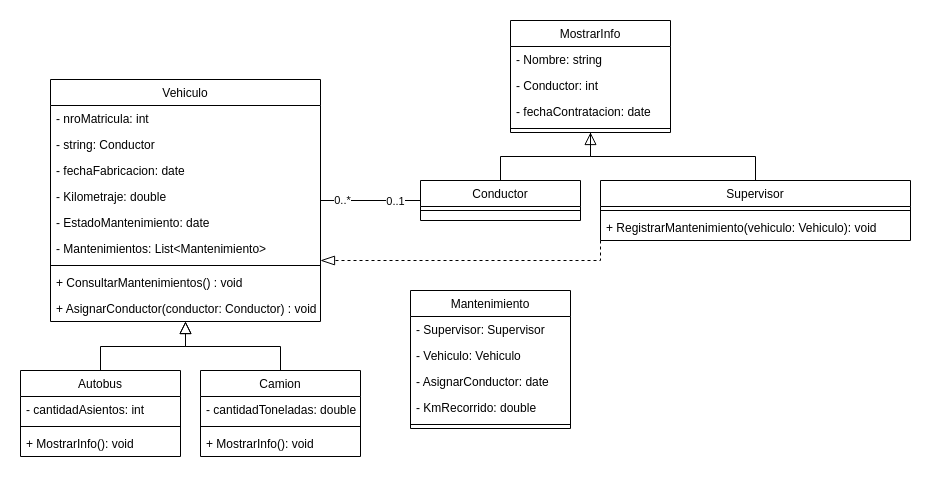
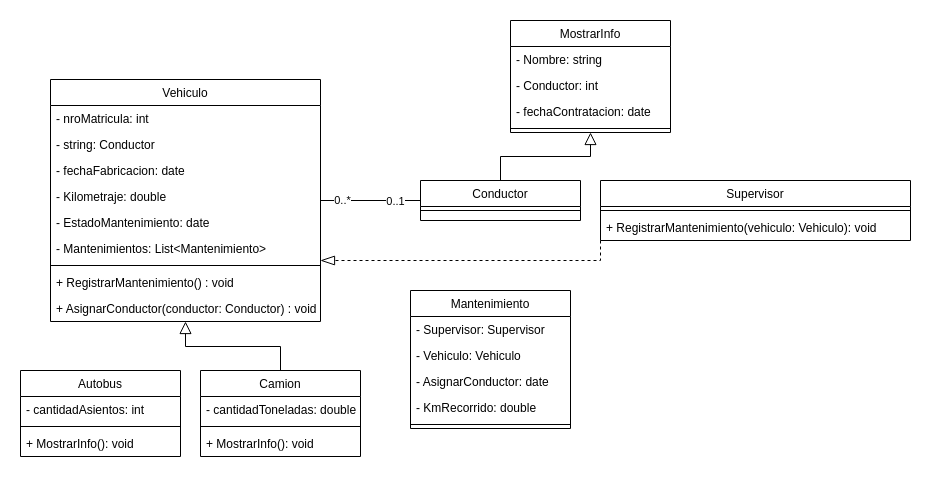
(591, 139) -> (588, 157)
(686, 157) -> none
(158, 283) -> (154, 283)
(130, 347) -> none
